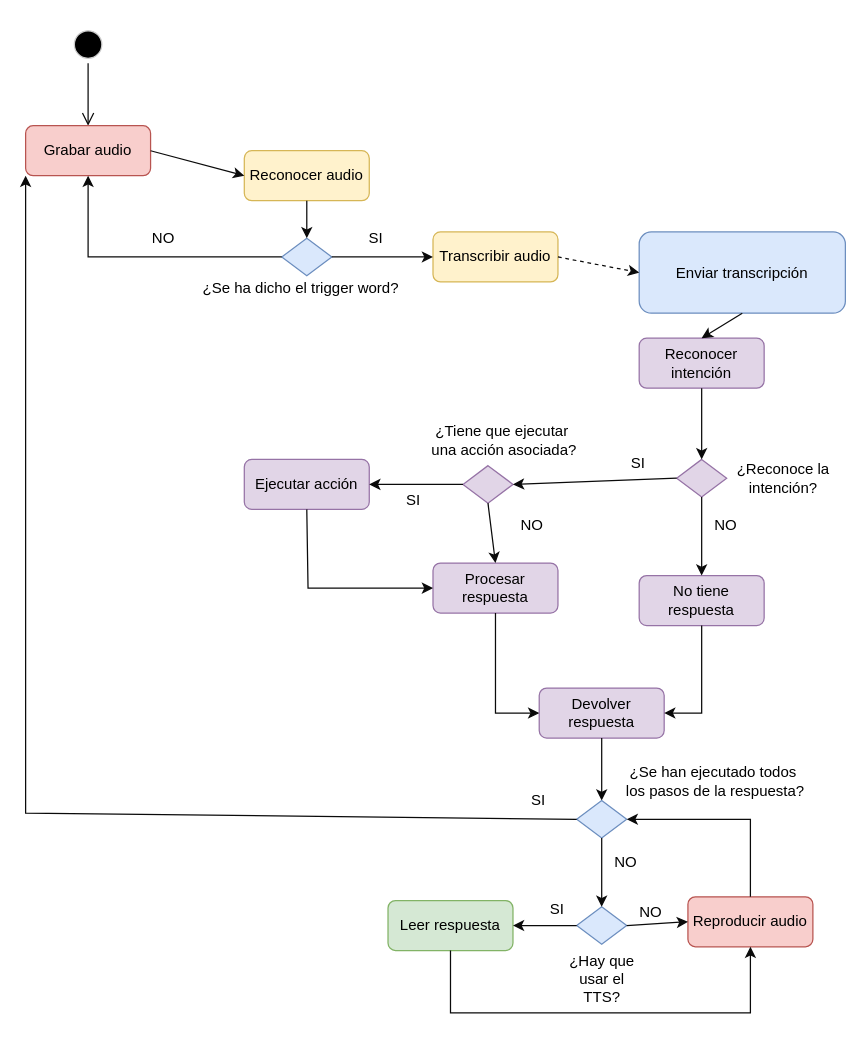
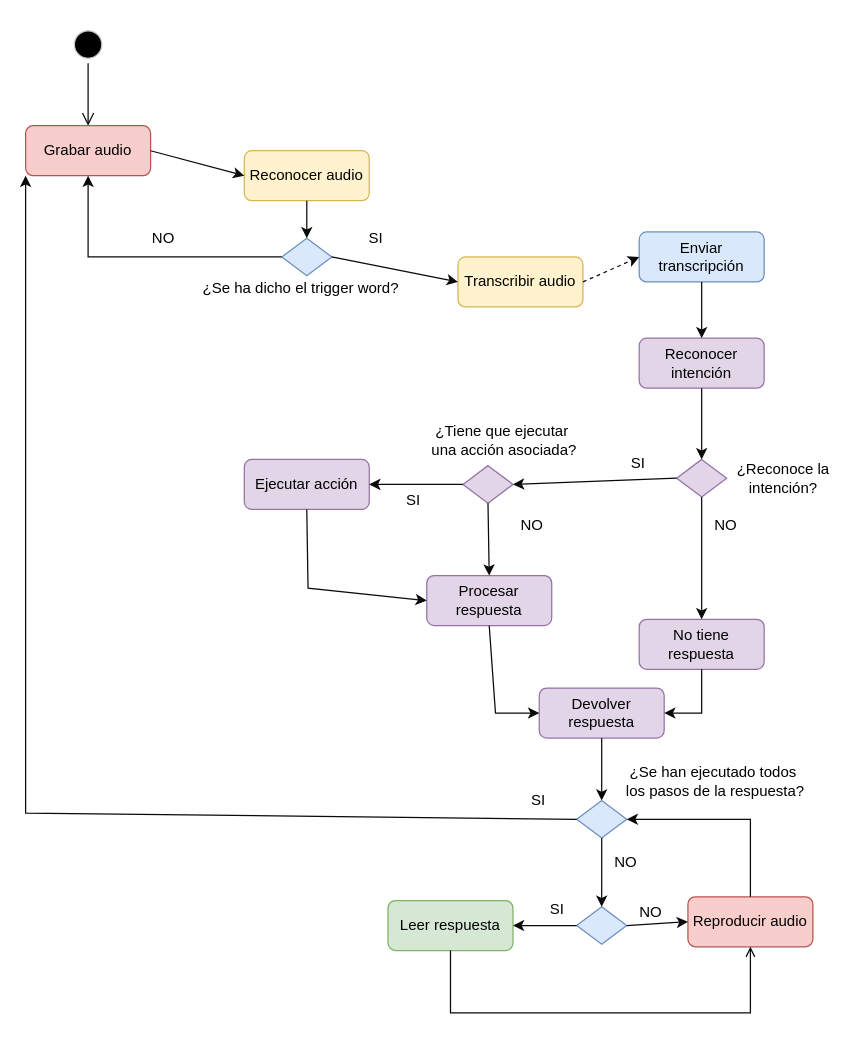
(496, 257) -> (521, 282)
(743, 273) -> (702, 257)
(496, 588) -> (489, 601)
(702, 601) -> (702, 644)
(751, 957) -> (751, 954)
(602, 979) -> none
